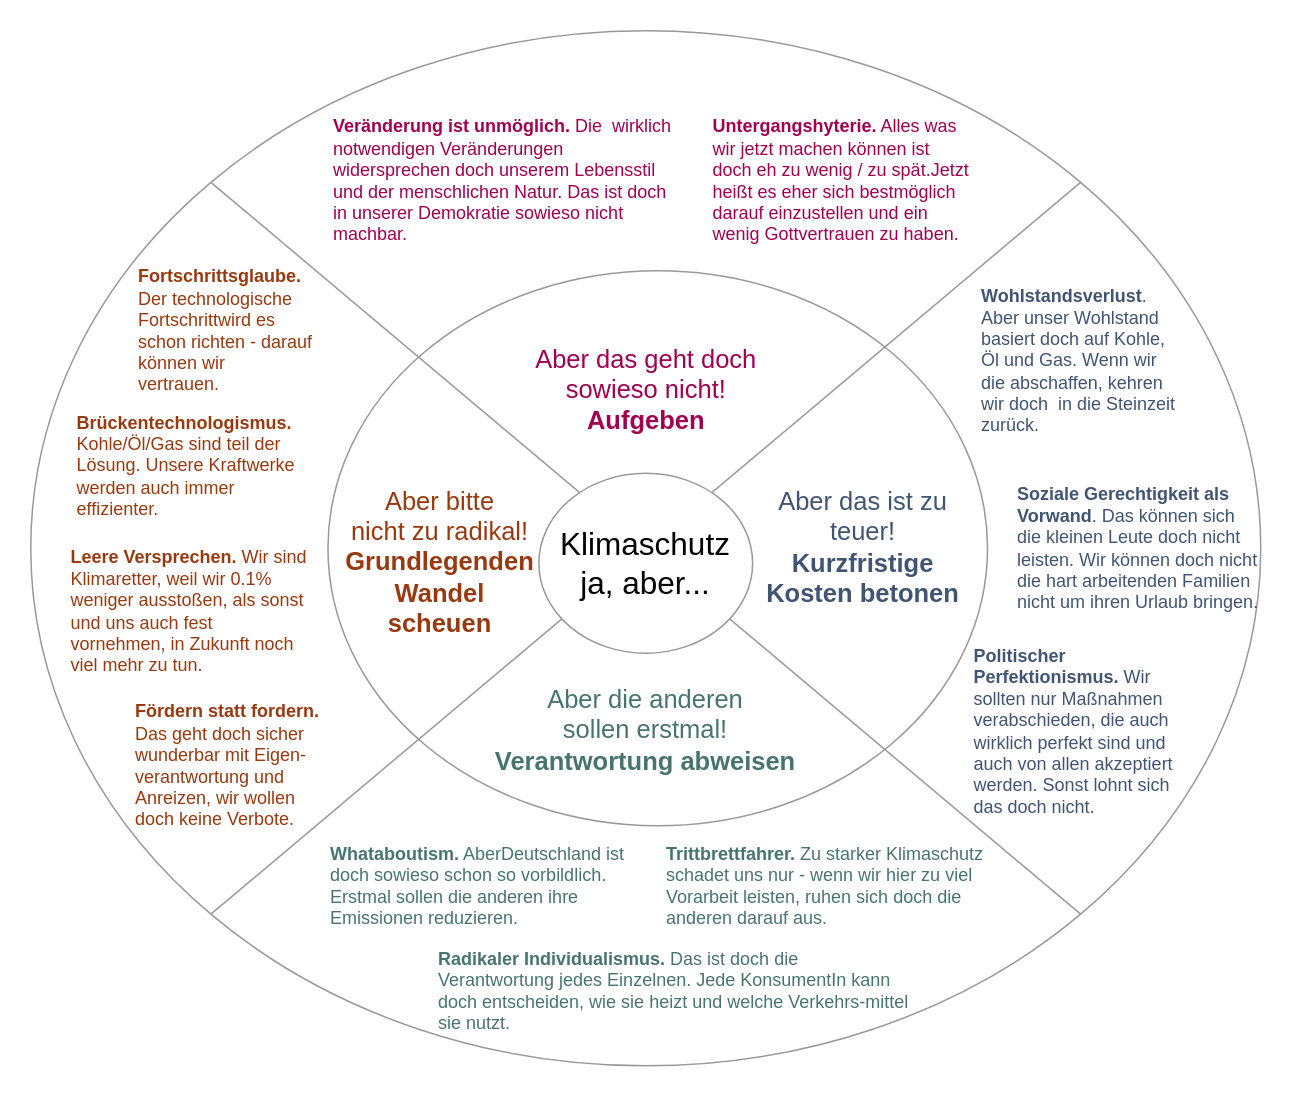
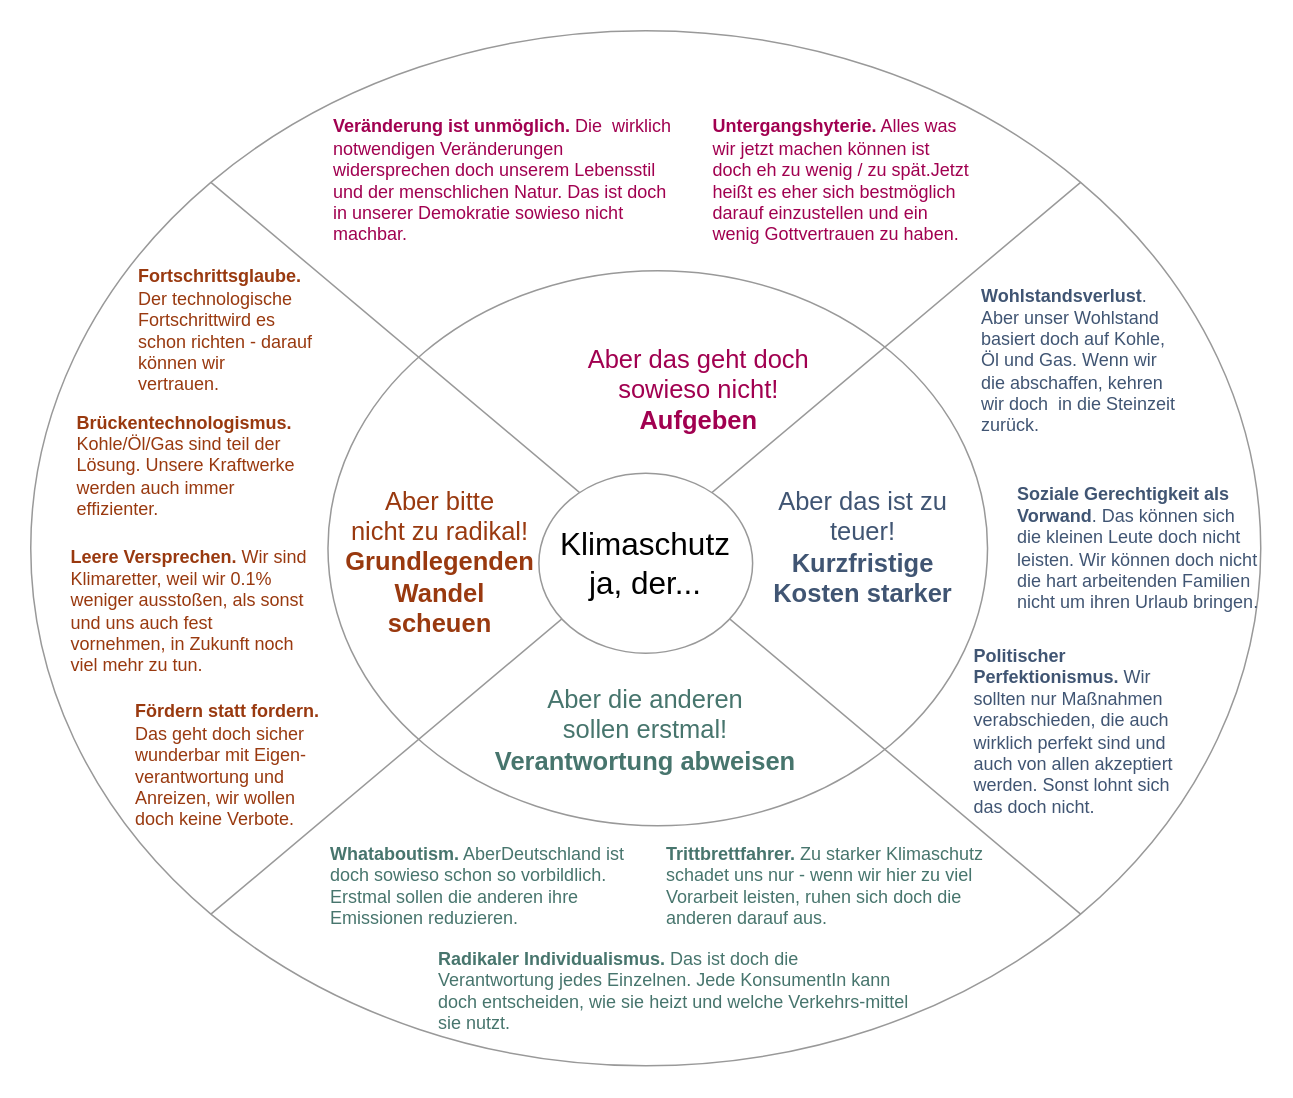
(646, 391) -> (698, 391)
(863, 548) -> (863, 548)
(646, 563) -> (646, 563)
